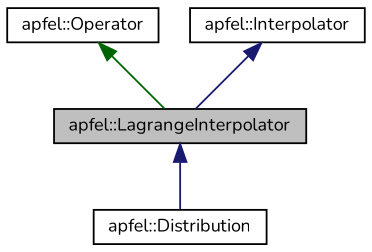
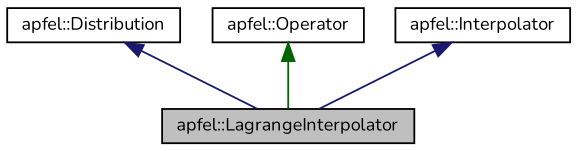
(180, 186) -> (199, 80)
